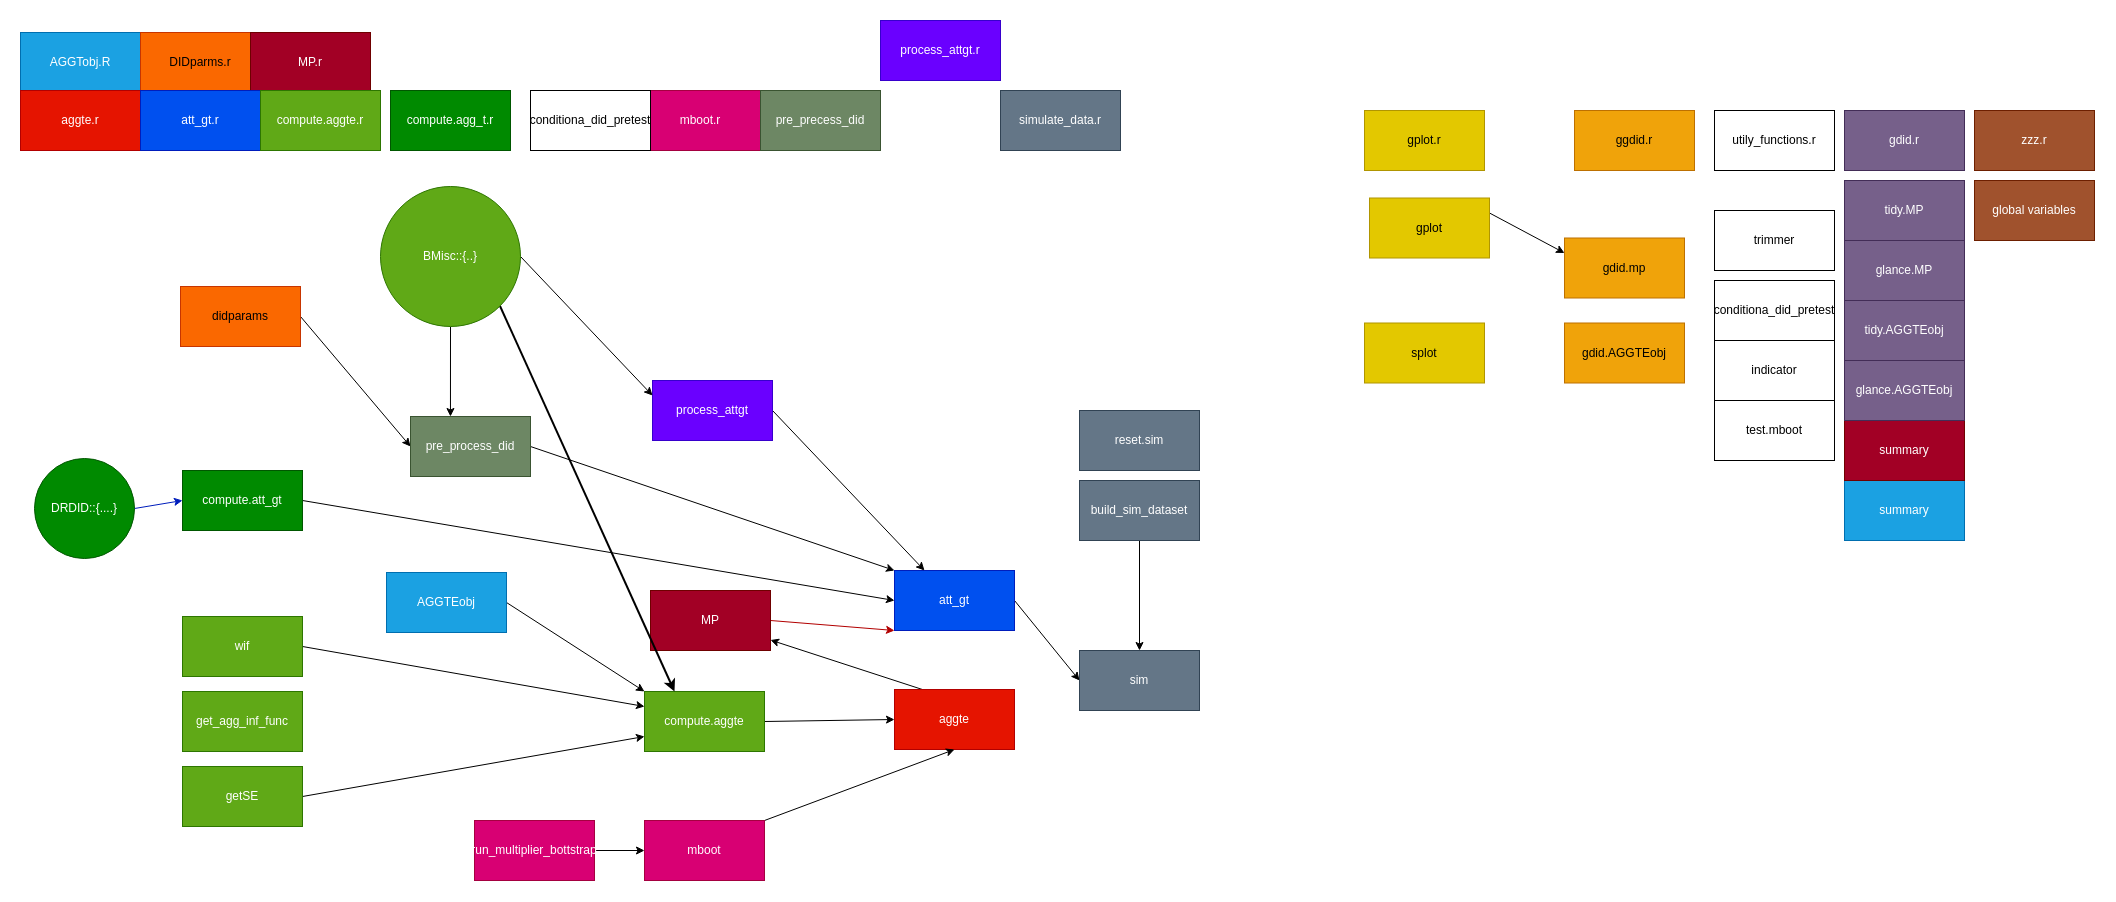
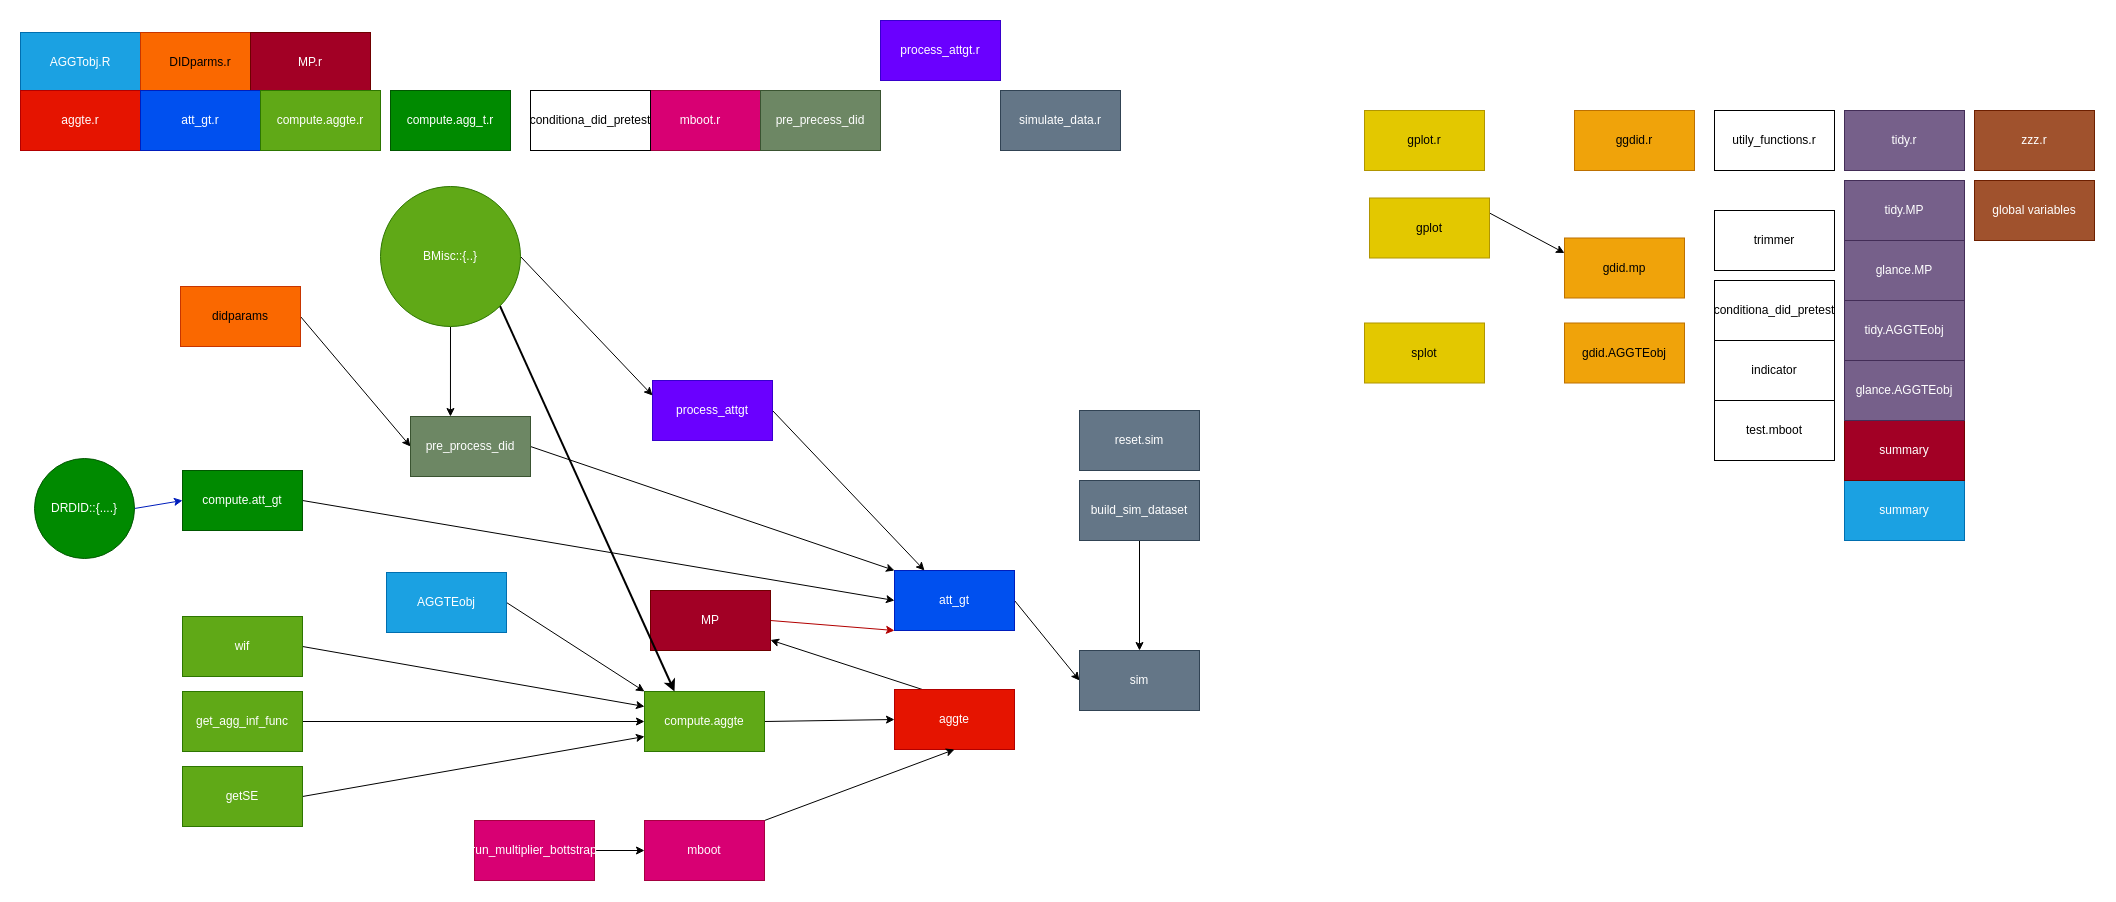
(1905, 141) -> (1905, 141)
none -> (470, 722)
